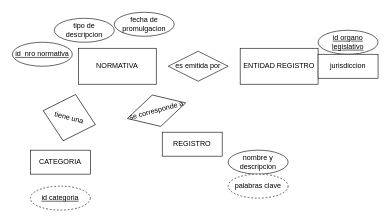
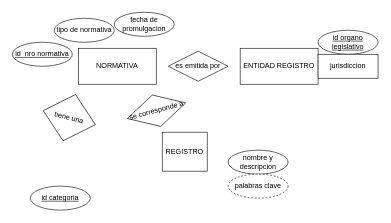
(84, 30) -> (84, 30)
(192, 144) -> (185, 152)
(60, 162) -> none
(60, 198) -> (60, 198)
